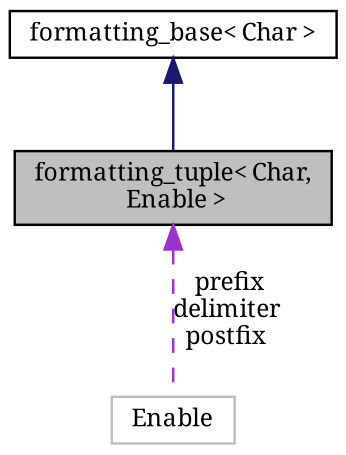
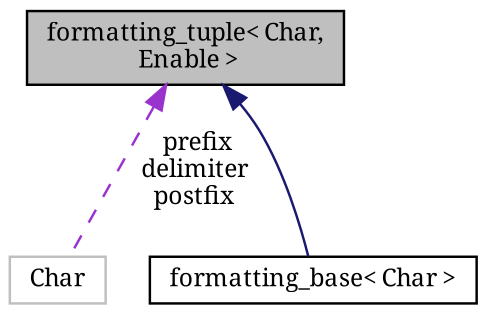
(173, 117) -> (282, 176)
(173, 420) -> (58, 280)
